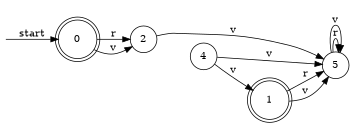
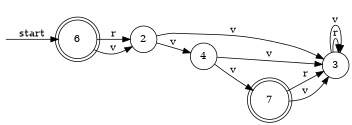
(78, 39) -> (78, 39)
none -> (170, 47)
(336, 65) -> (336, 65)
(270, 100) -> (270, 100)
